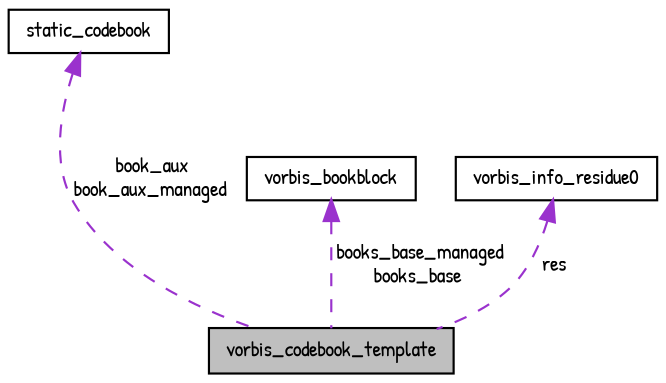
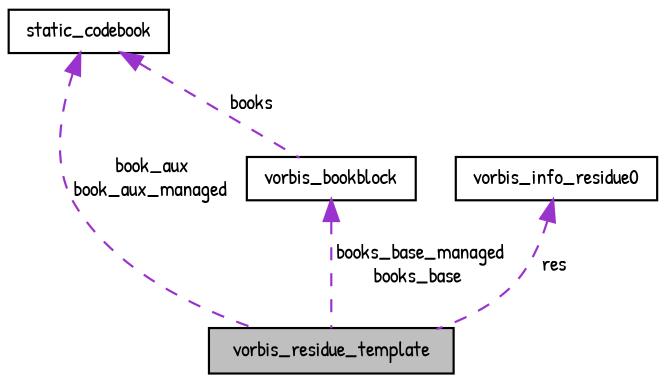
none -> (220, 111)
(331, 351) -> (331, 351)
